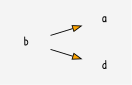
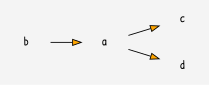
none -> (183, 19)
(62, 53) -> (140, 53)
